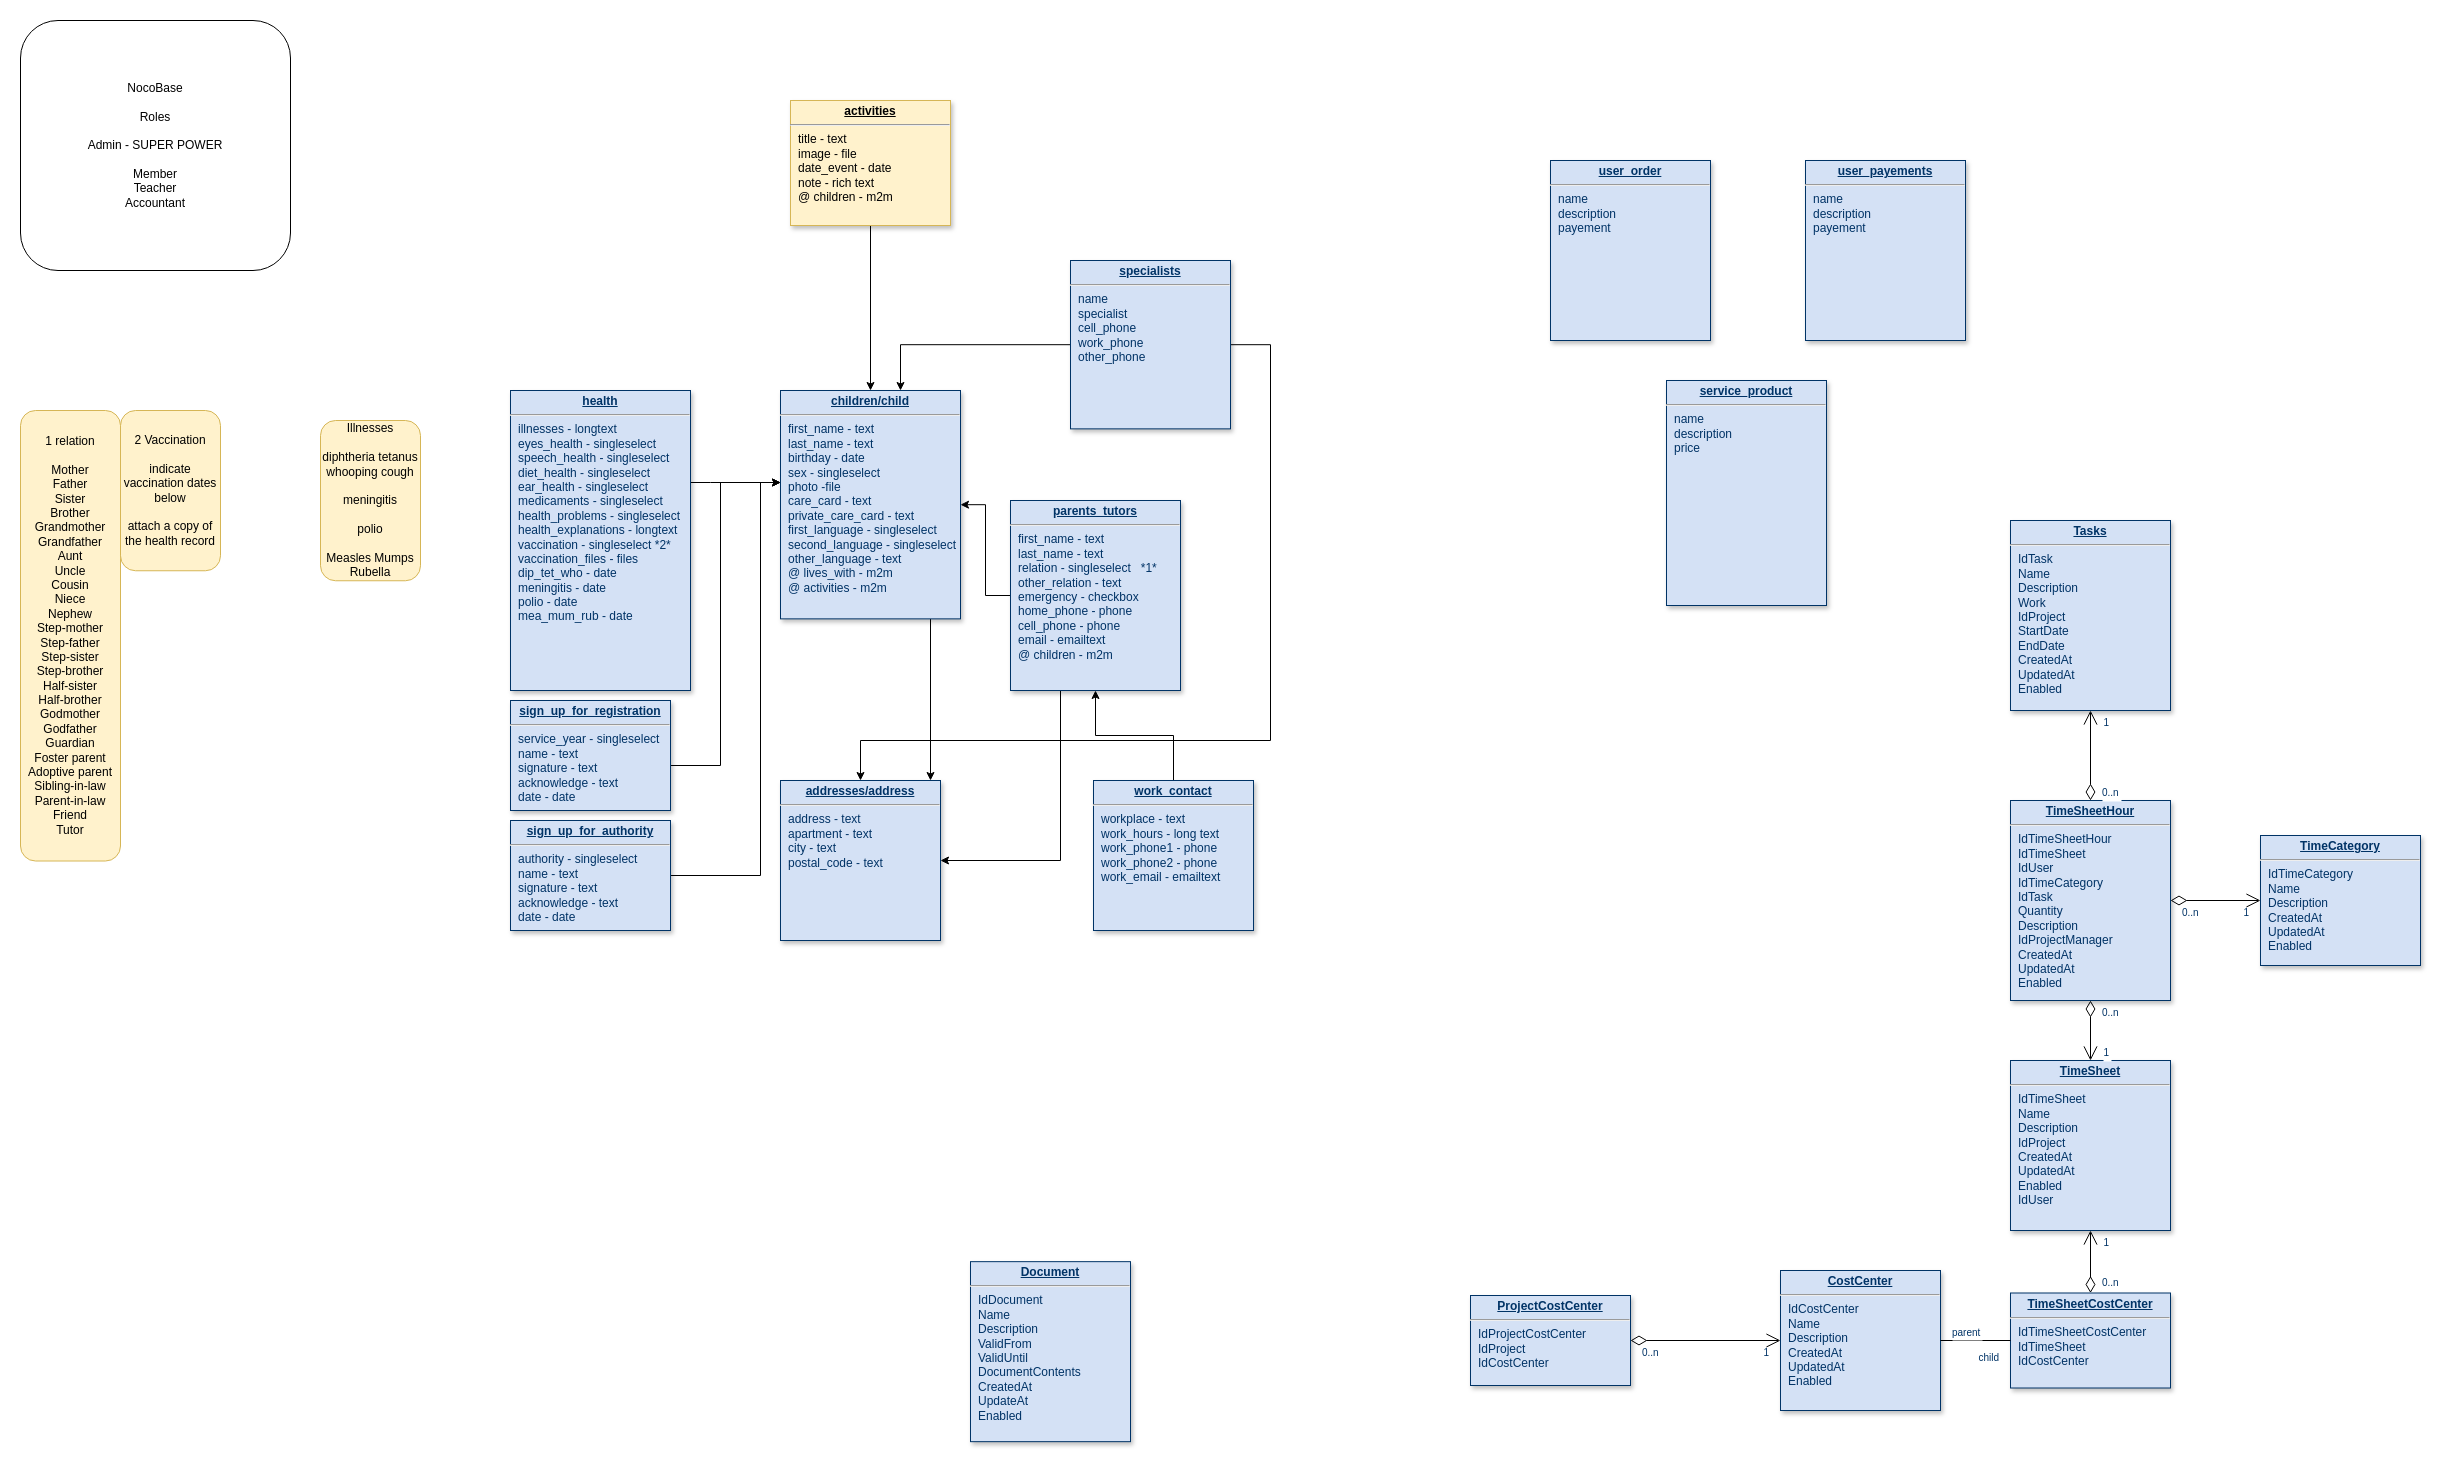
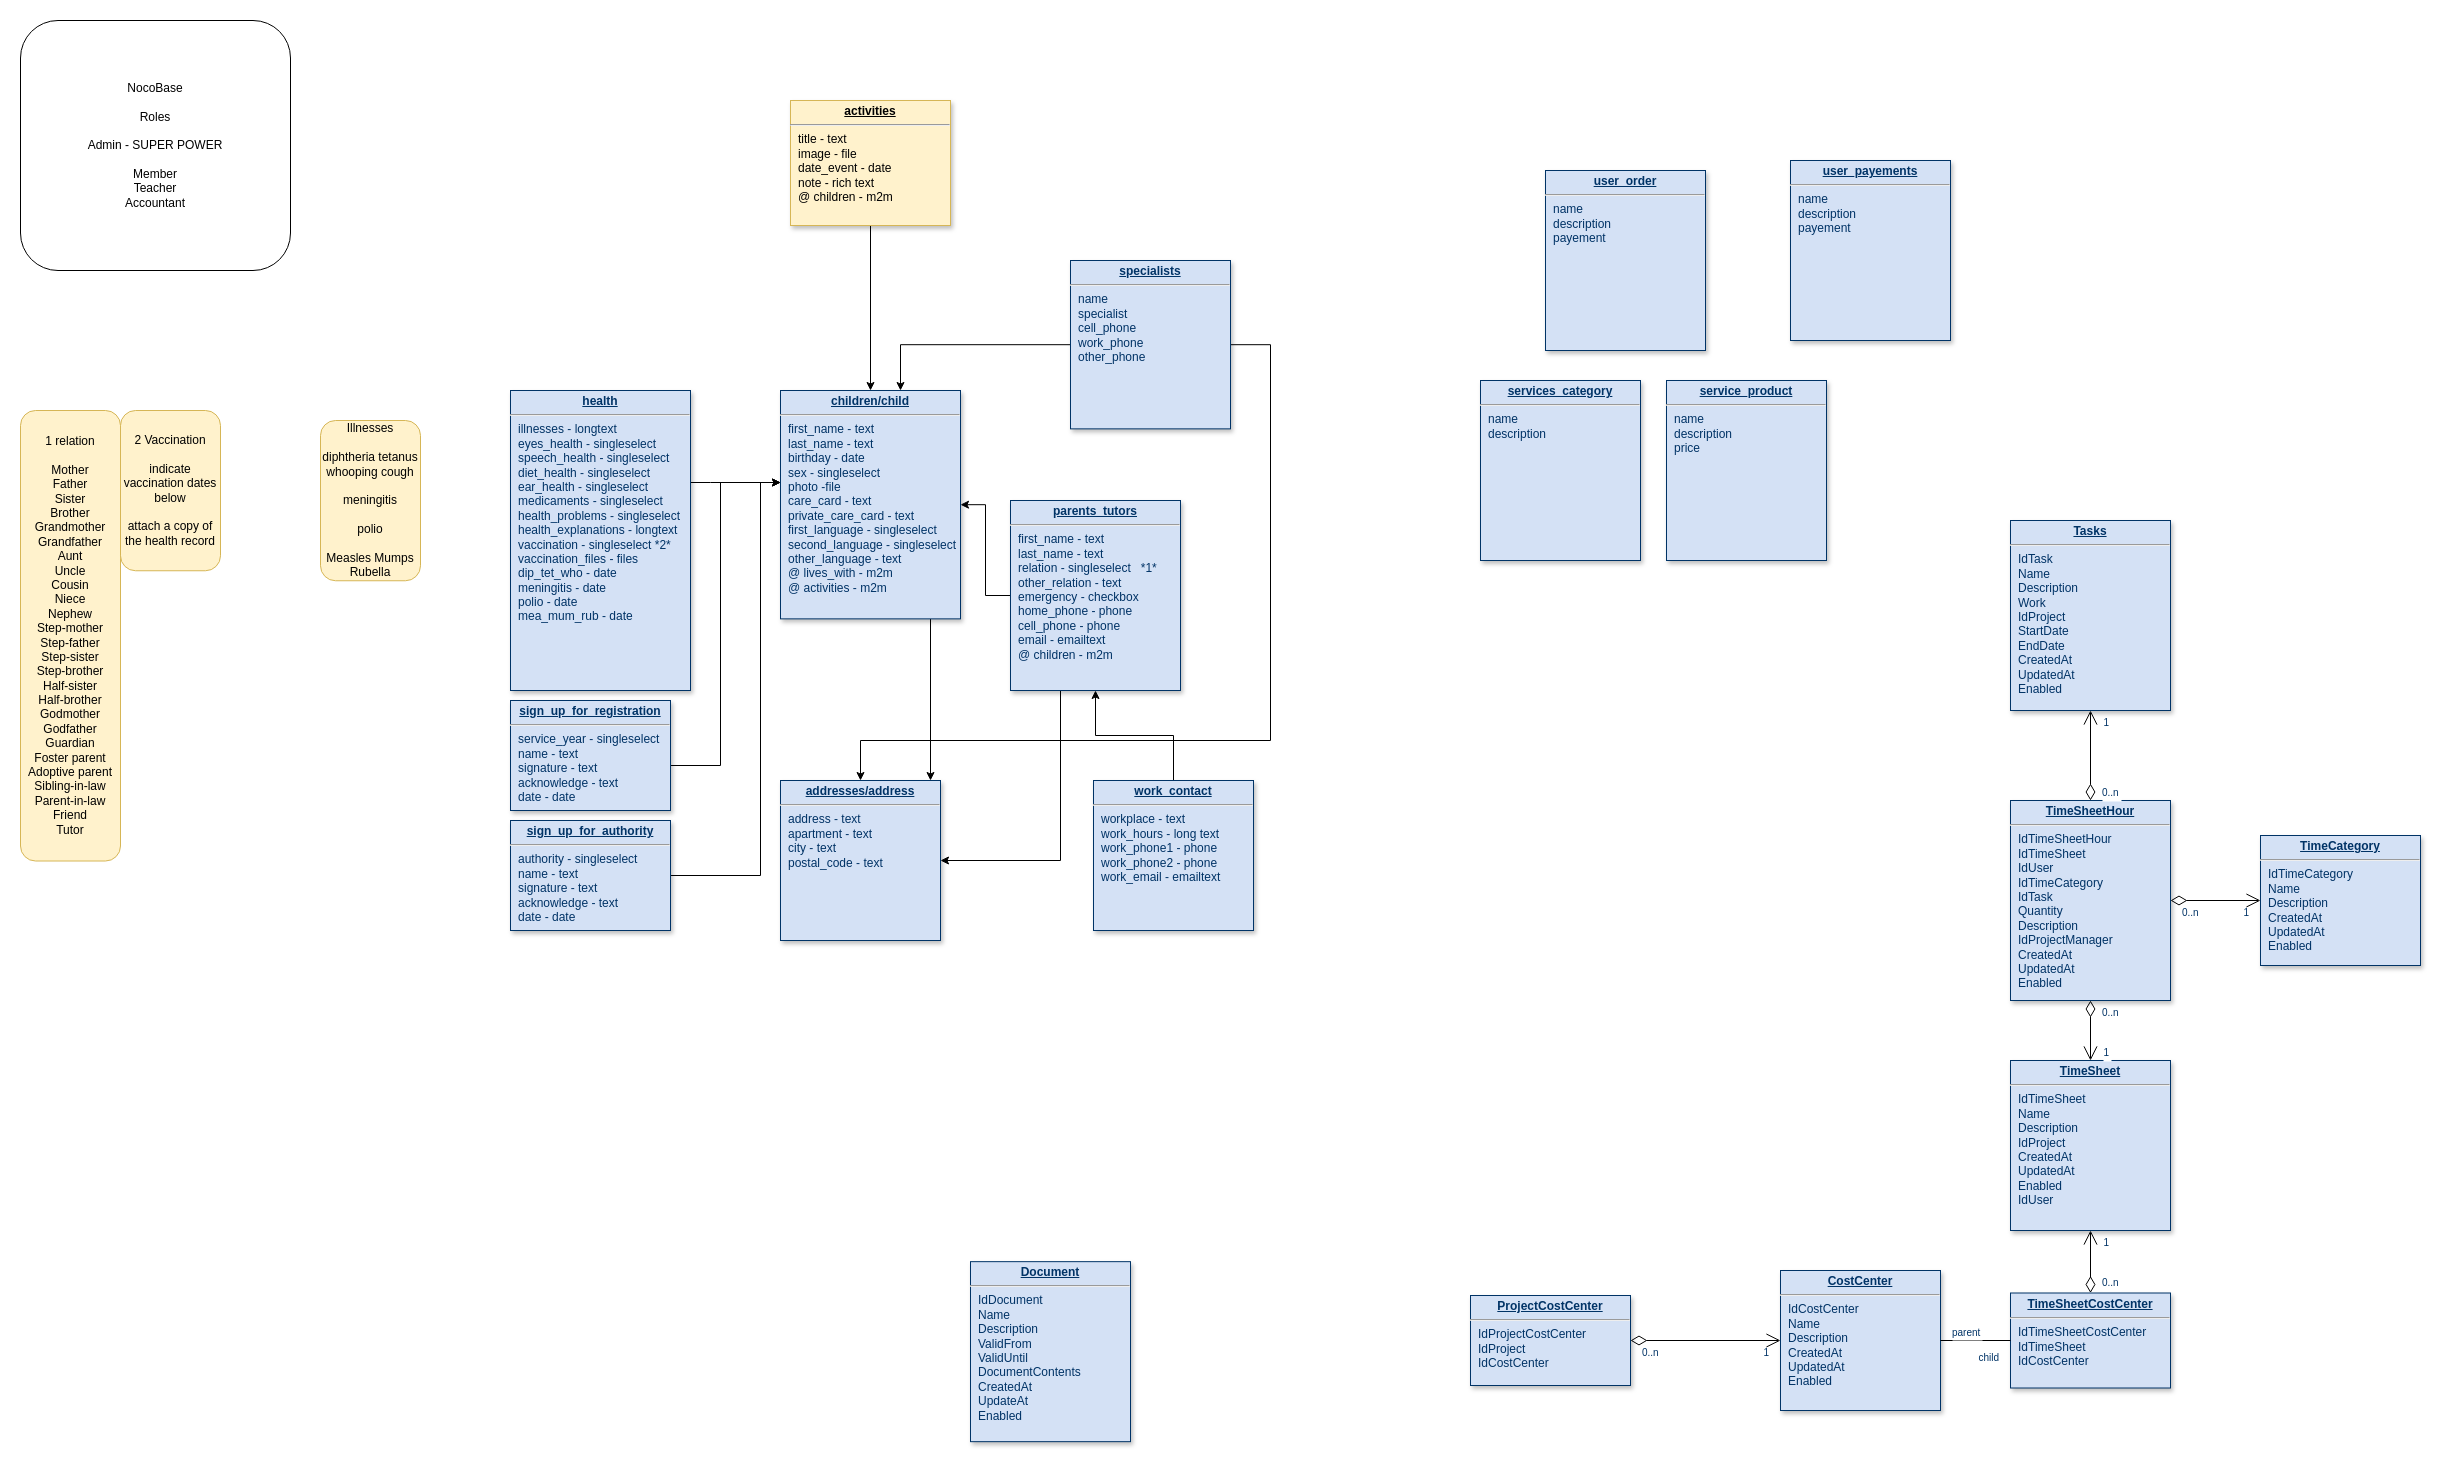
(1631, 251) -> (1626, 261)
(1886, 251) -> (1871, 251)
none -> (1561, 471)
(1747, 493) -> (1747, 471)
